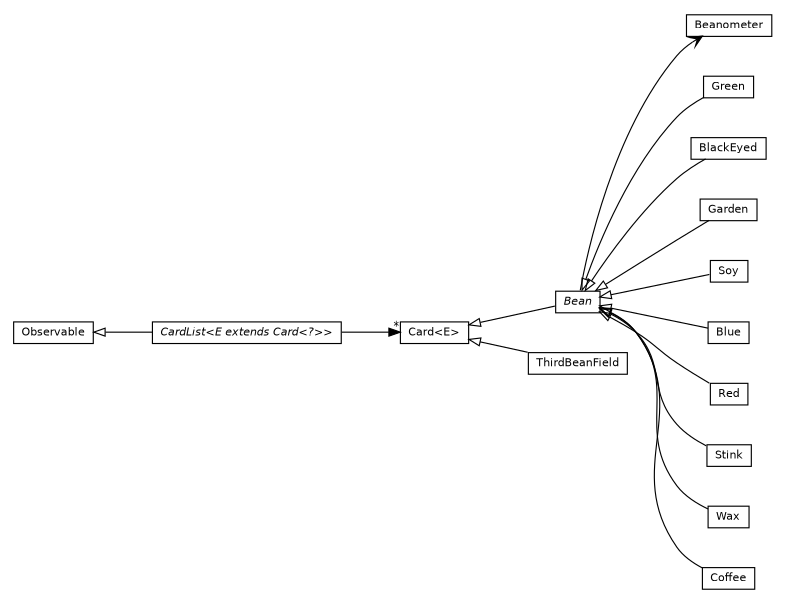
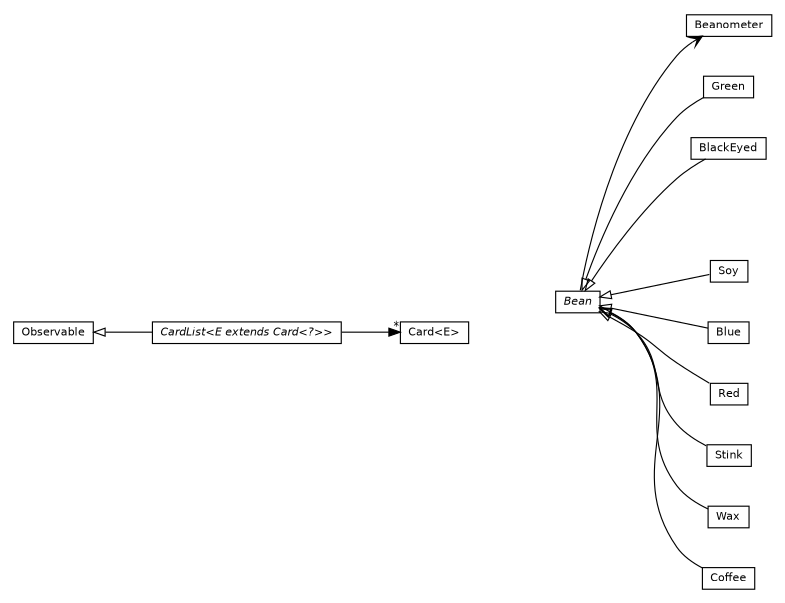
(729, 209) -> none
(518, 314) -> none
(577, 363) -> none
